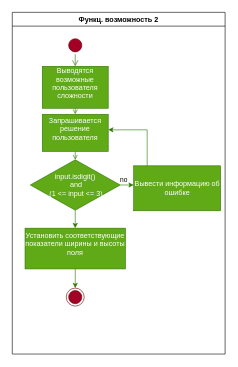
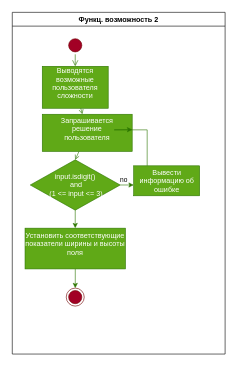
(75, 133) -> (87, 133)
(177, 188) -> (167, 181)
